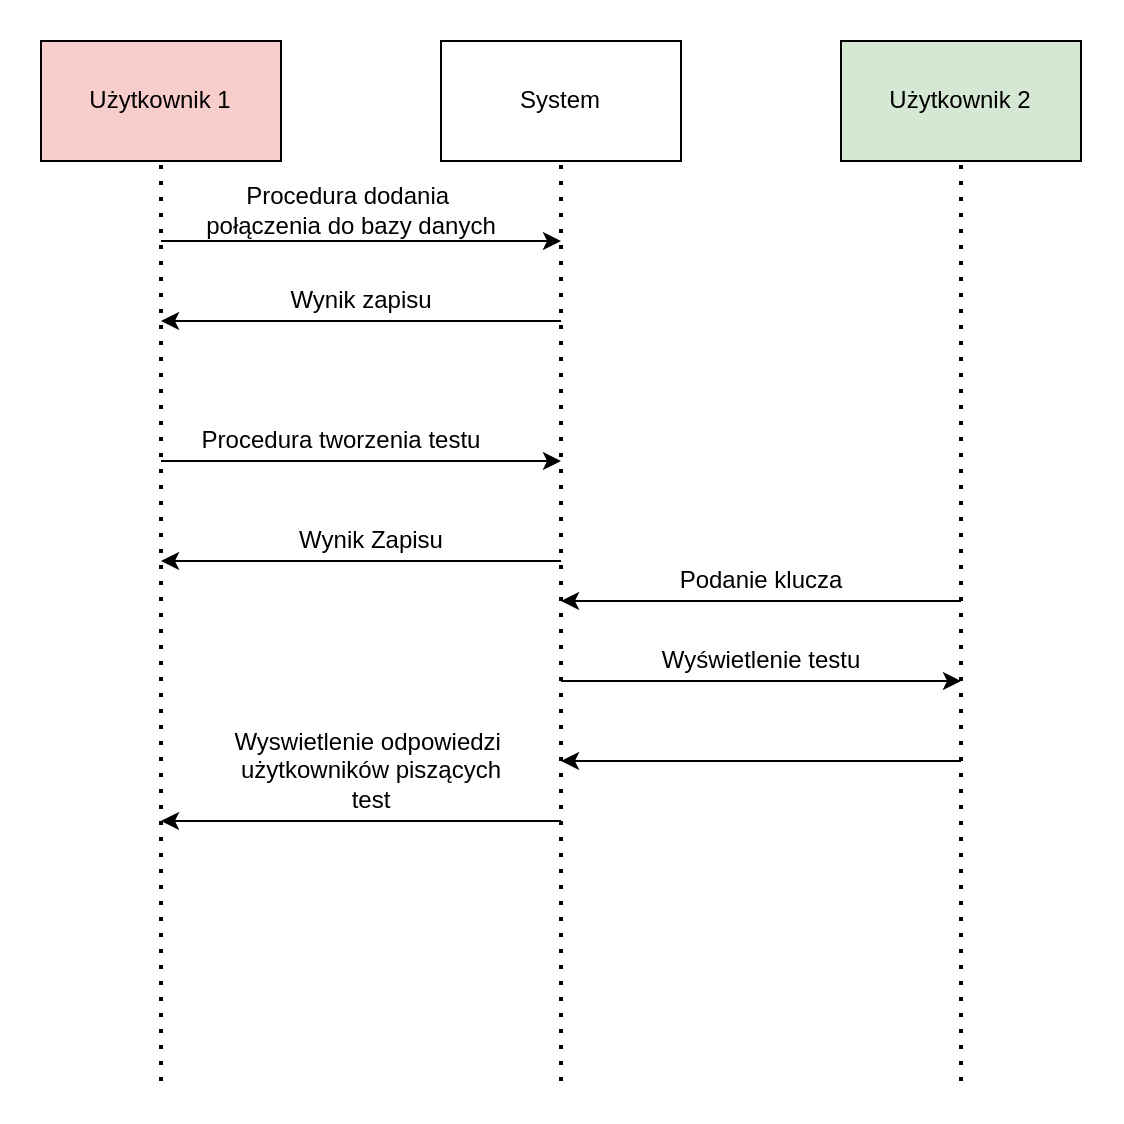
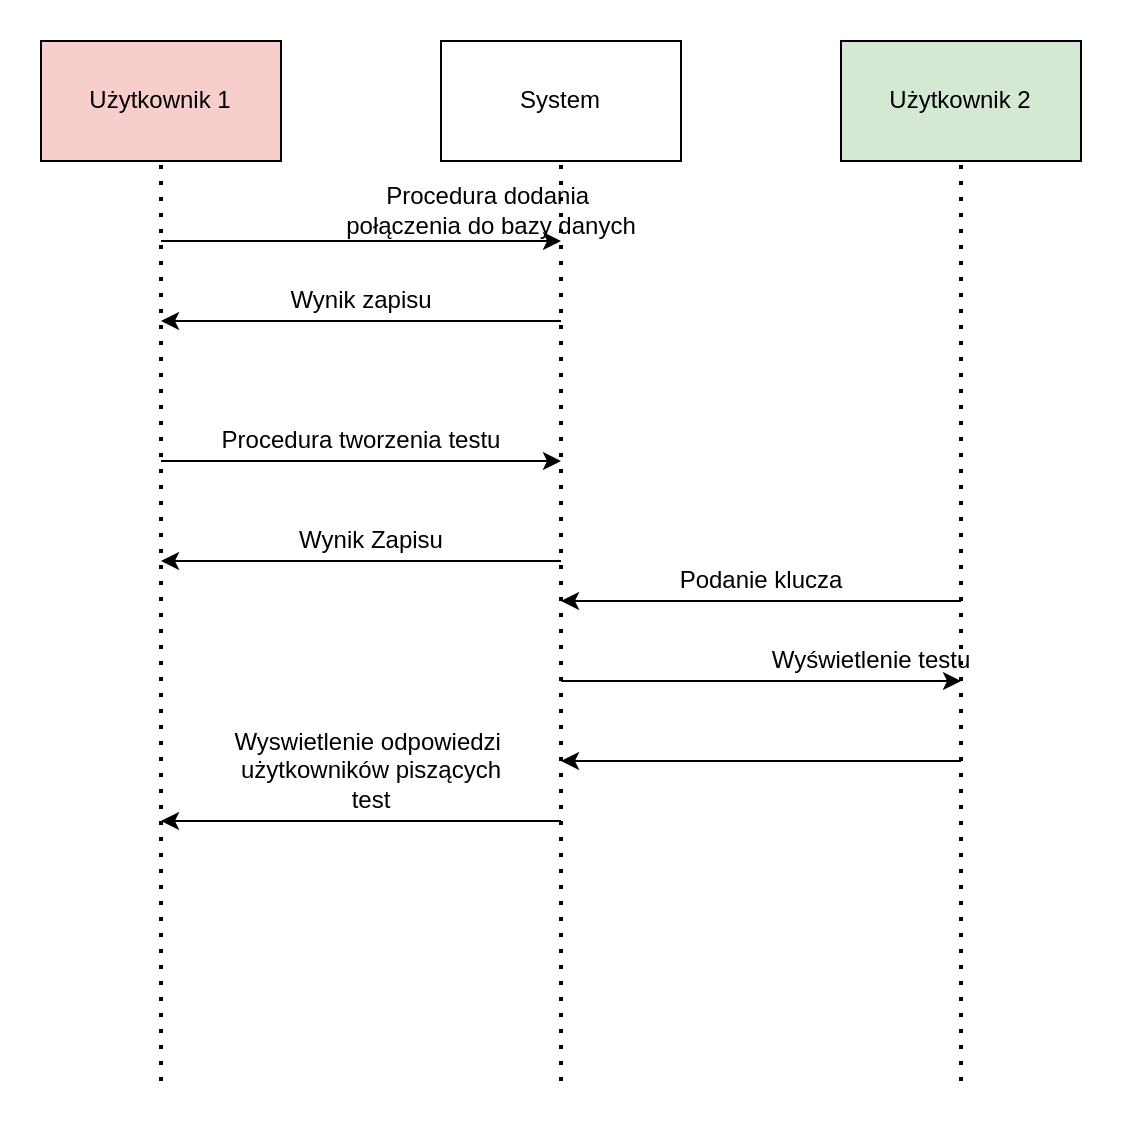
(351, 211) -> (491, 211)
(341, 441) -> (361, 441)
(761, 661) -> (871, 661)
